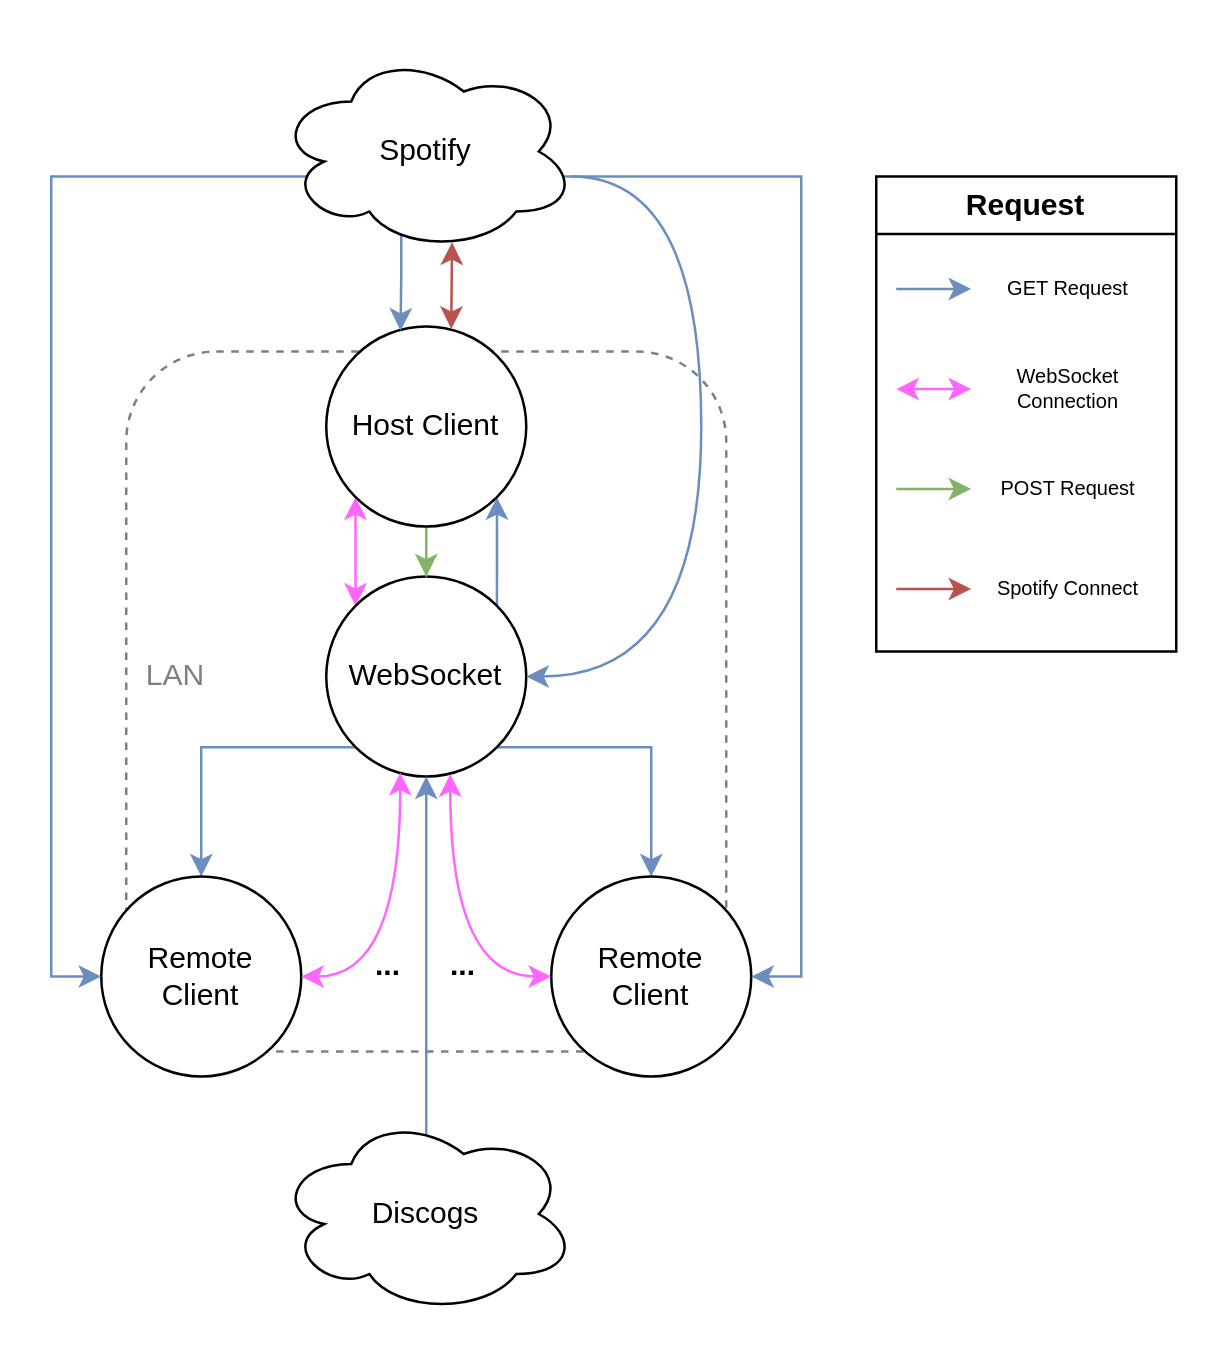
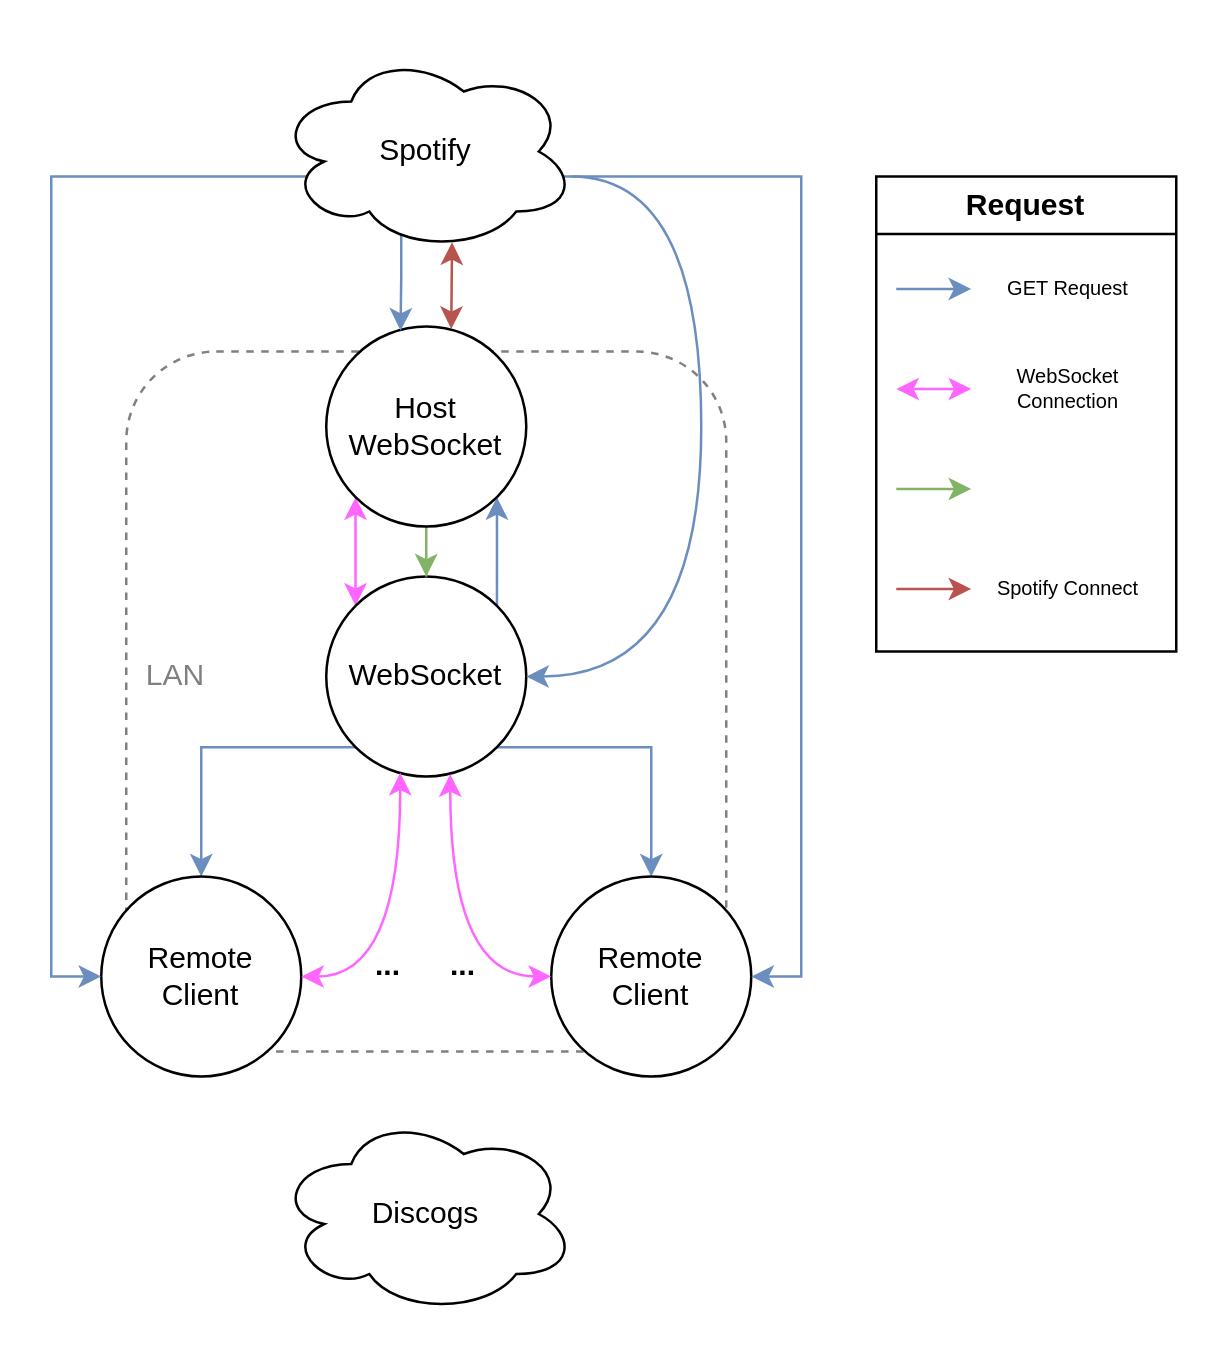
(426, 426) -> (426, 426)
(1069, 489) -> none
(426, 963) -> none
